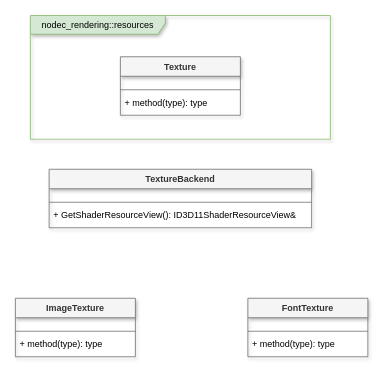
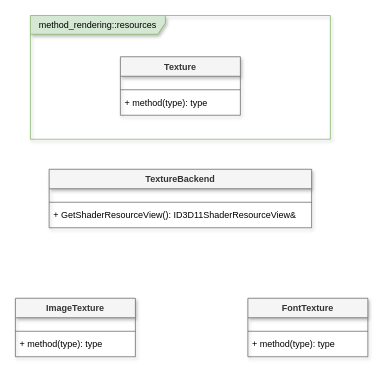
(98, 25) -> (98, 25)
